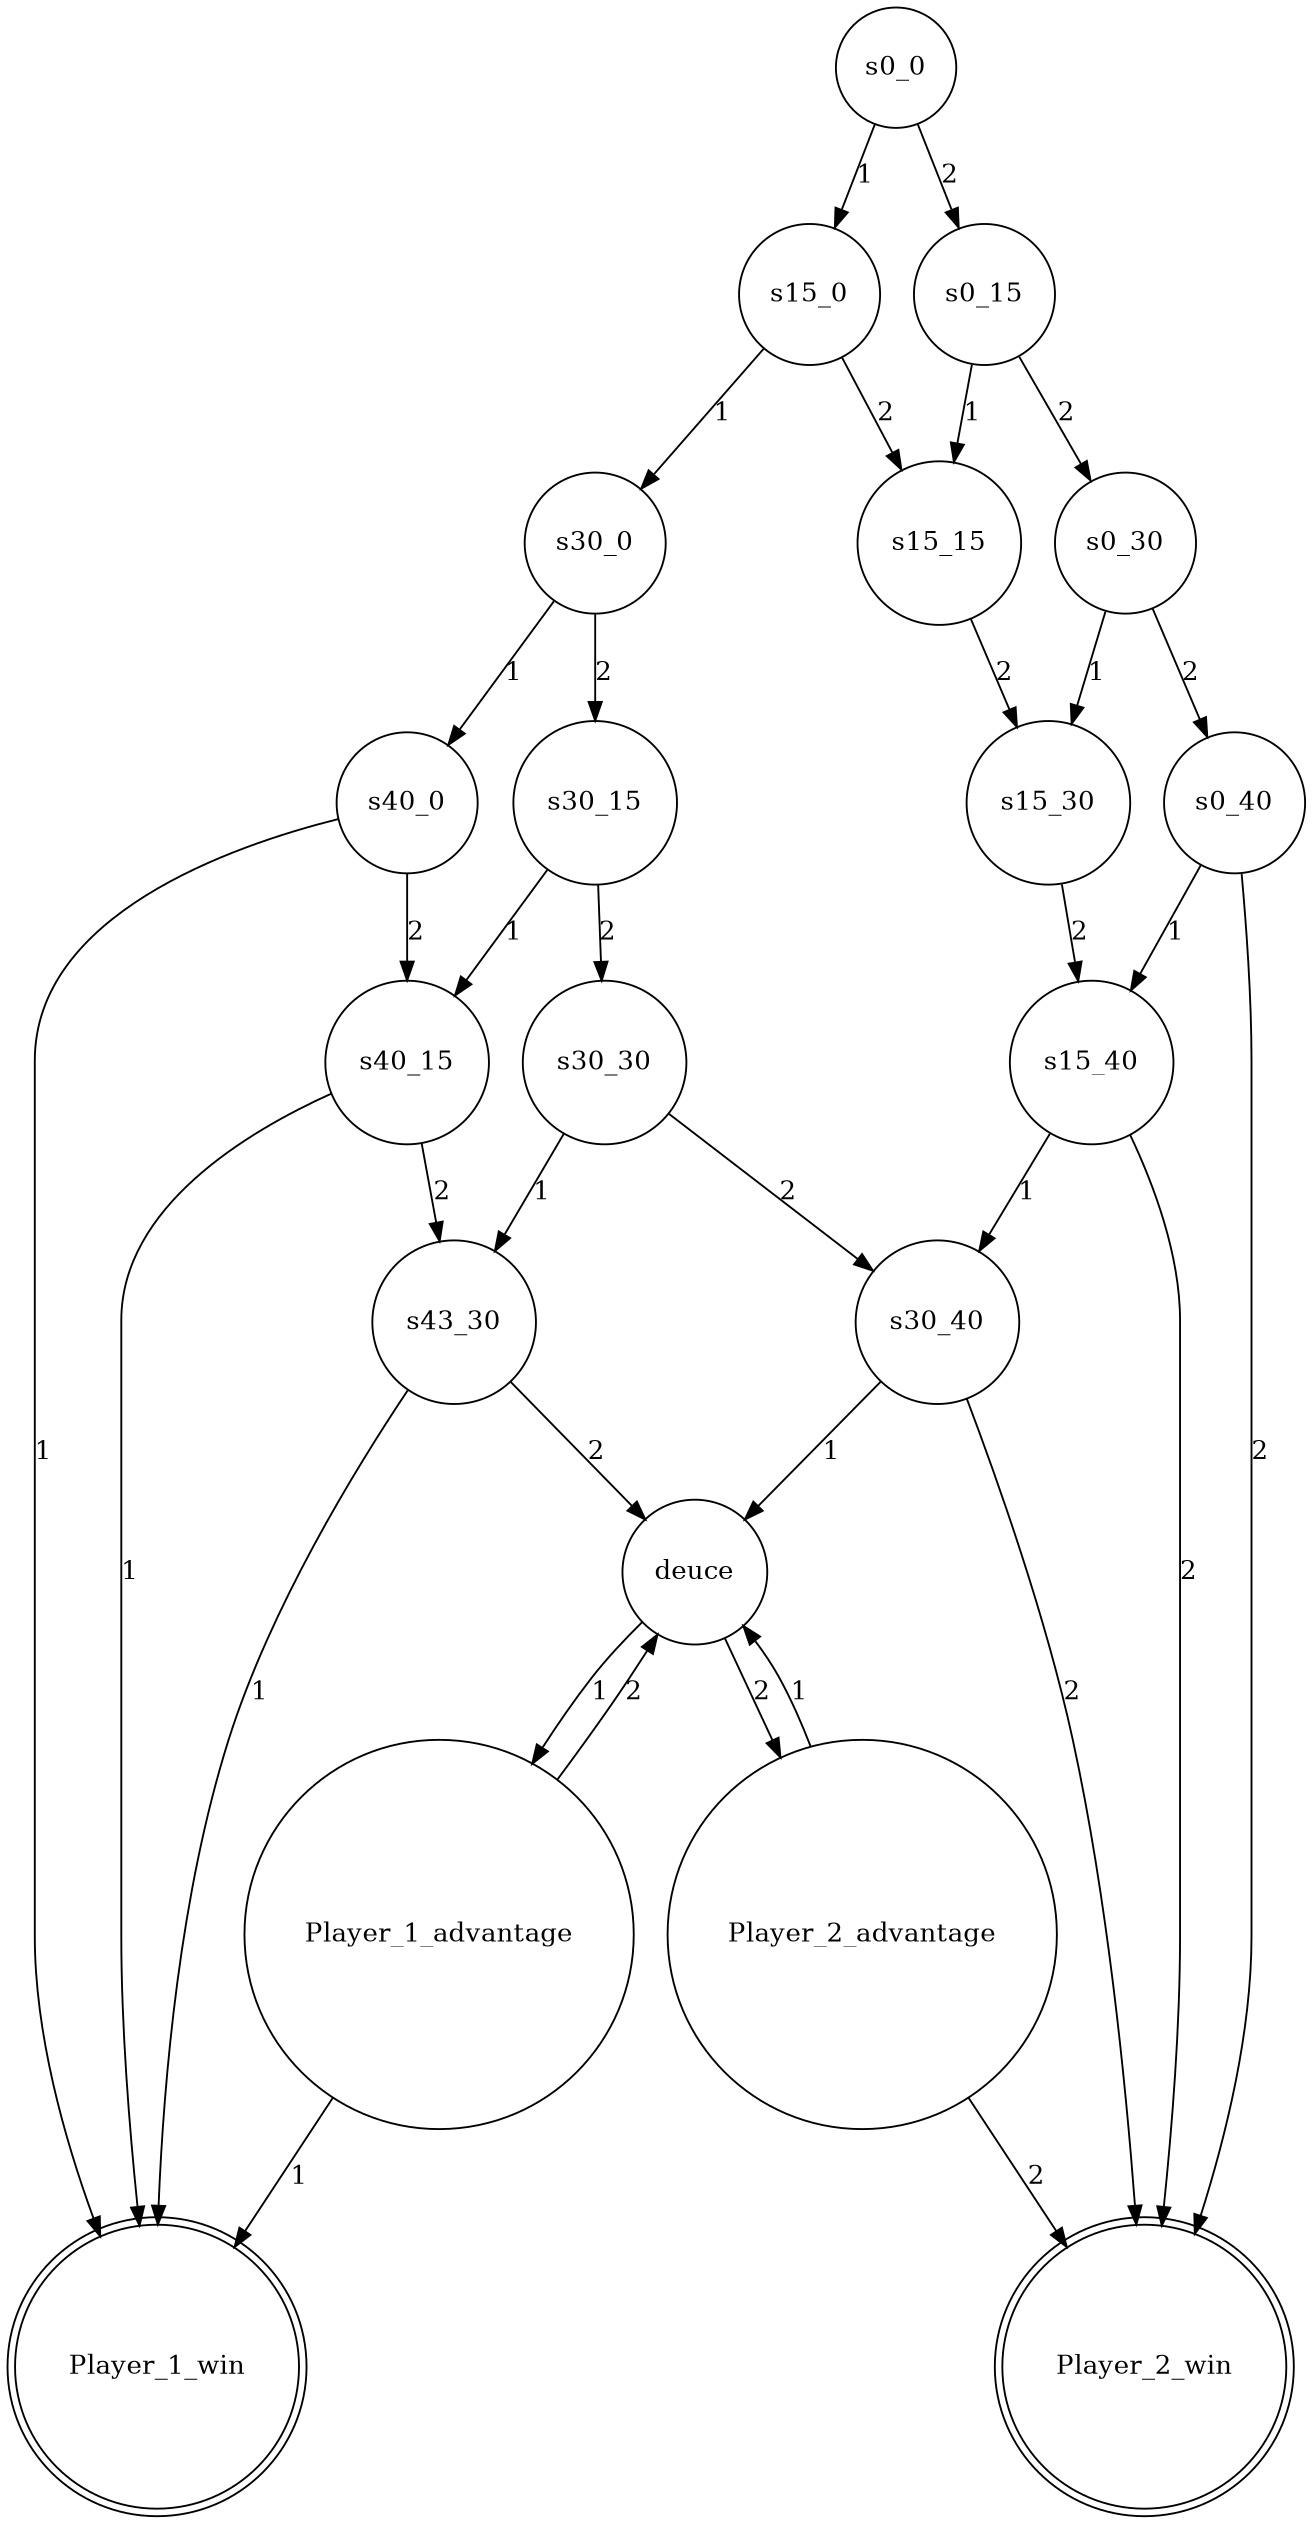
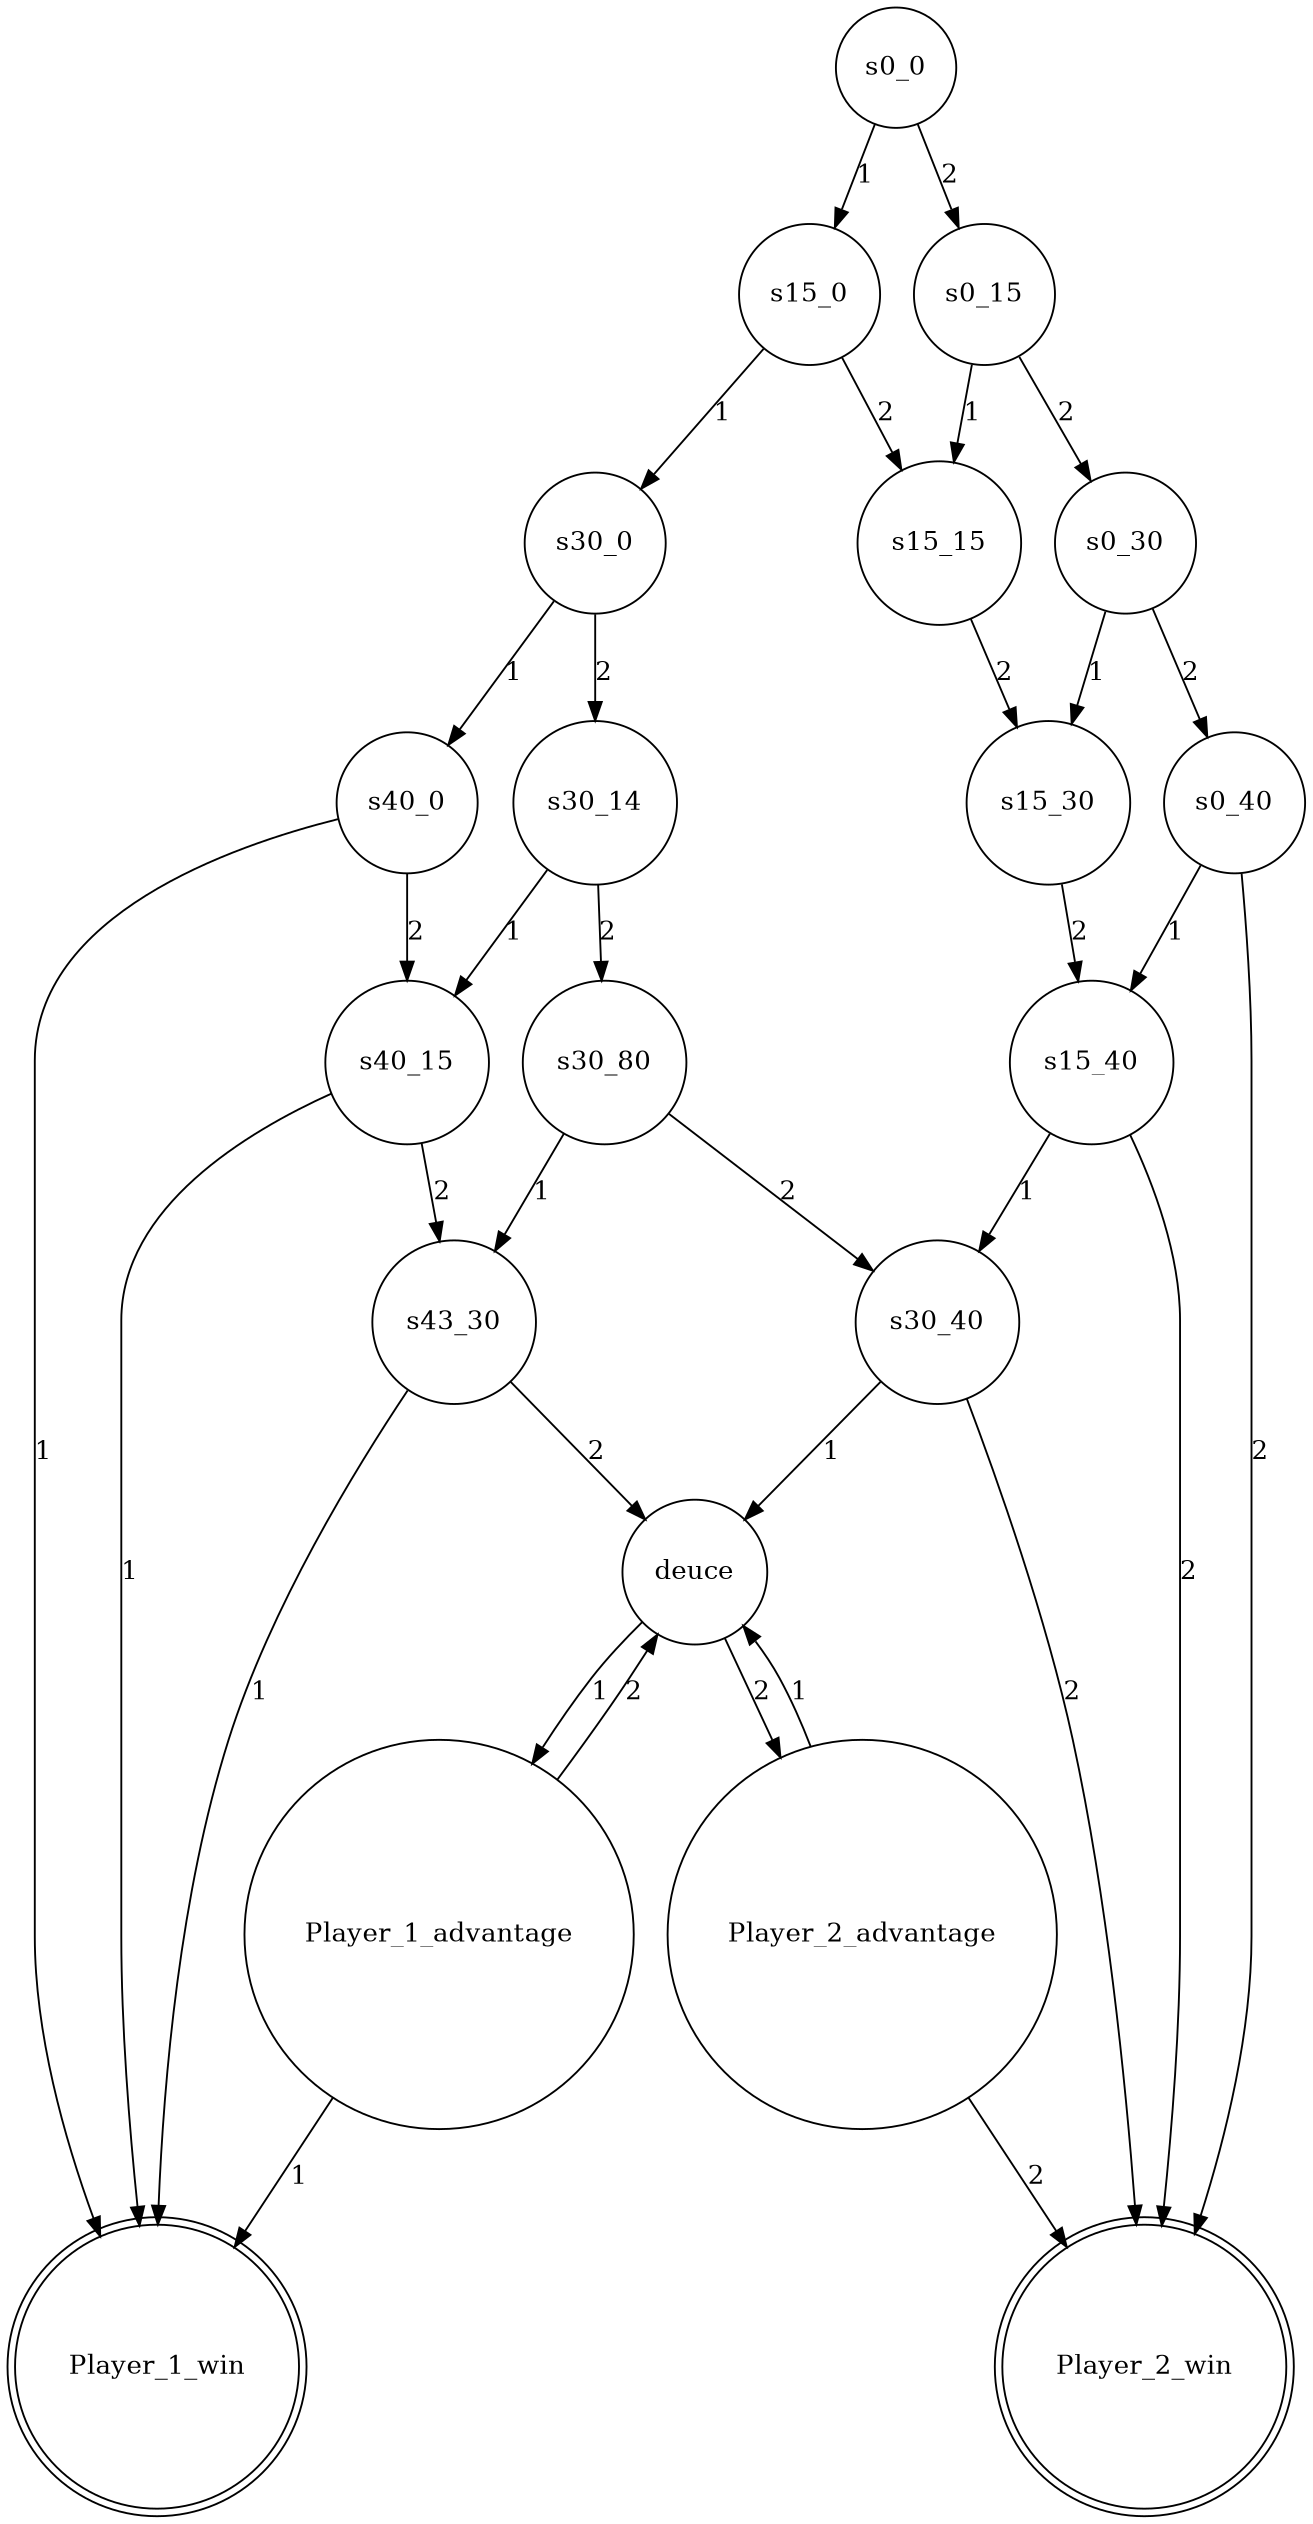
(595, 803) -> (595, 803)
(605, 1062) -> (605, 1062)
